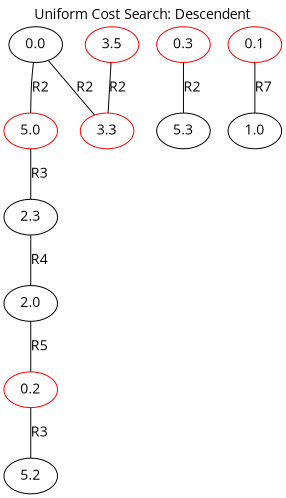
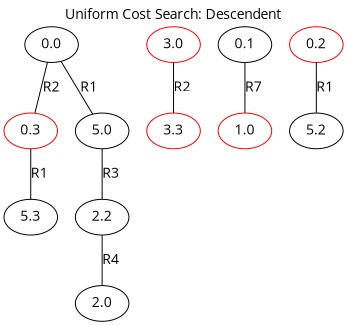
(112, 45) -> (174, 45)
(255, 45) -> (245, 45)
(41, 88) -> (89, 88)
(71, 88) -> (41, 88)
(192, 88) -> (40, 174)
(31, 131) -> (102, 131)
(255, 131) -> (245, 131)
(31, 217) -> (102, 217)
(31, 347) -> none
(40, 433) -> (325, 88)
